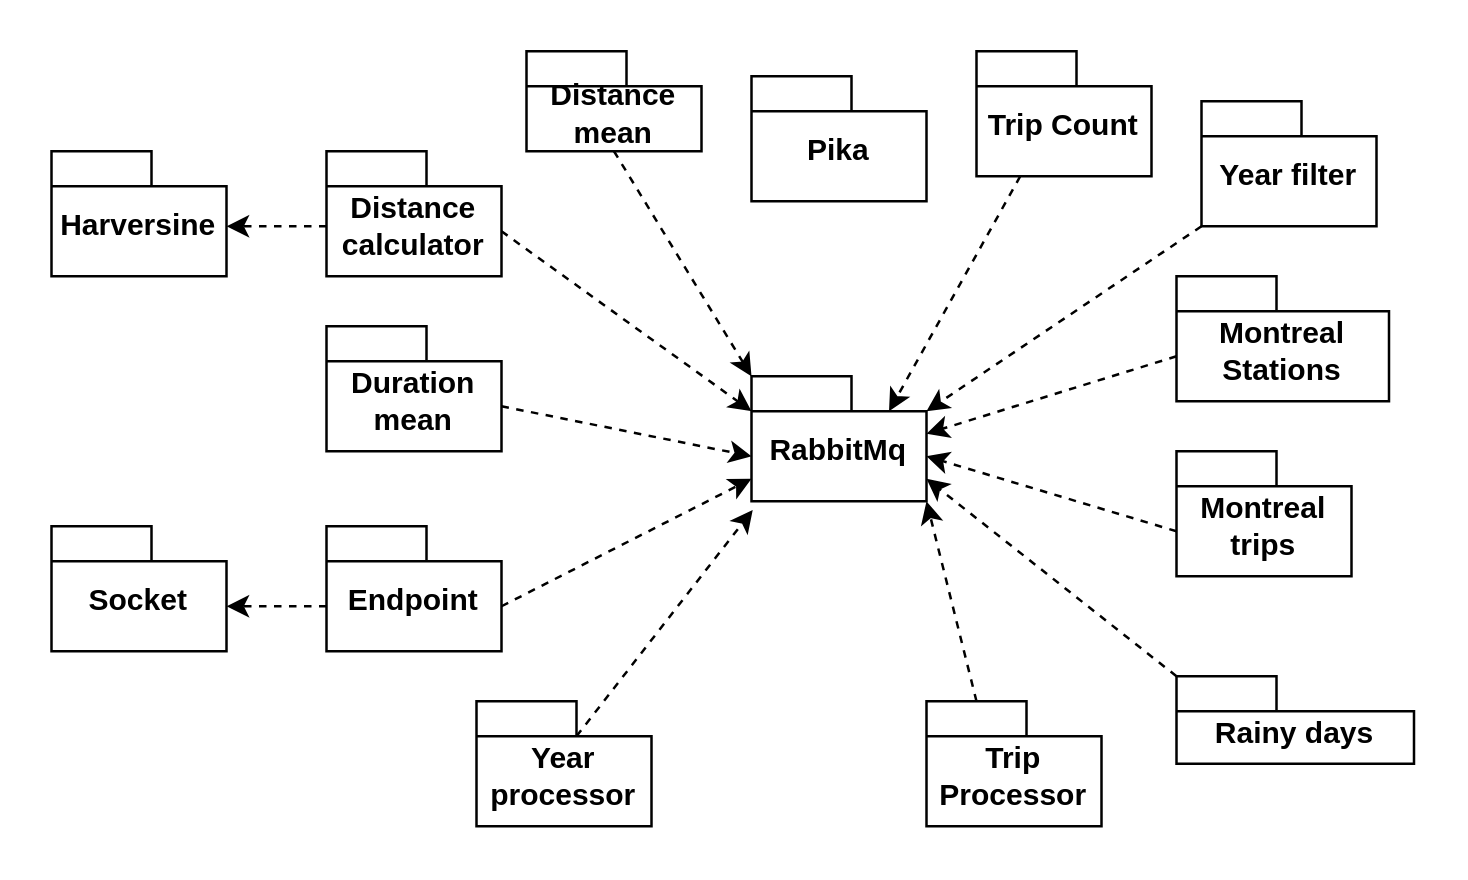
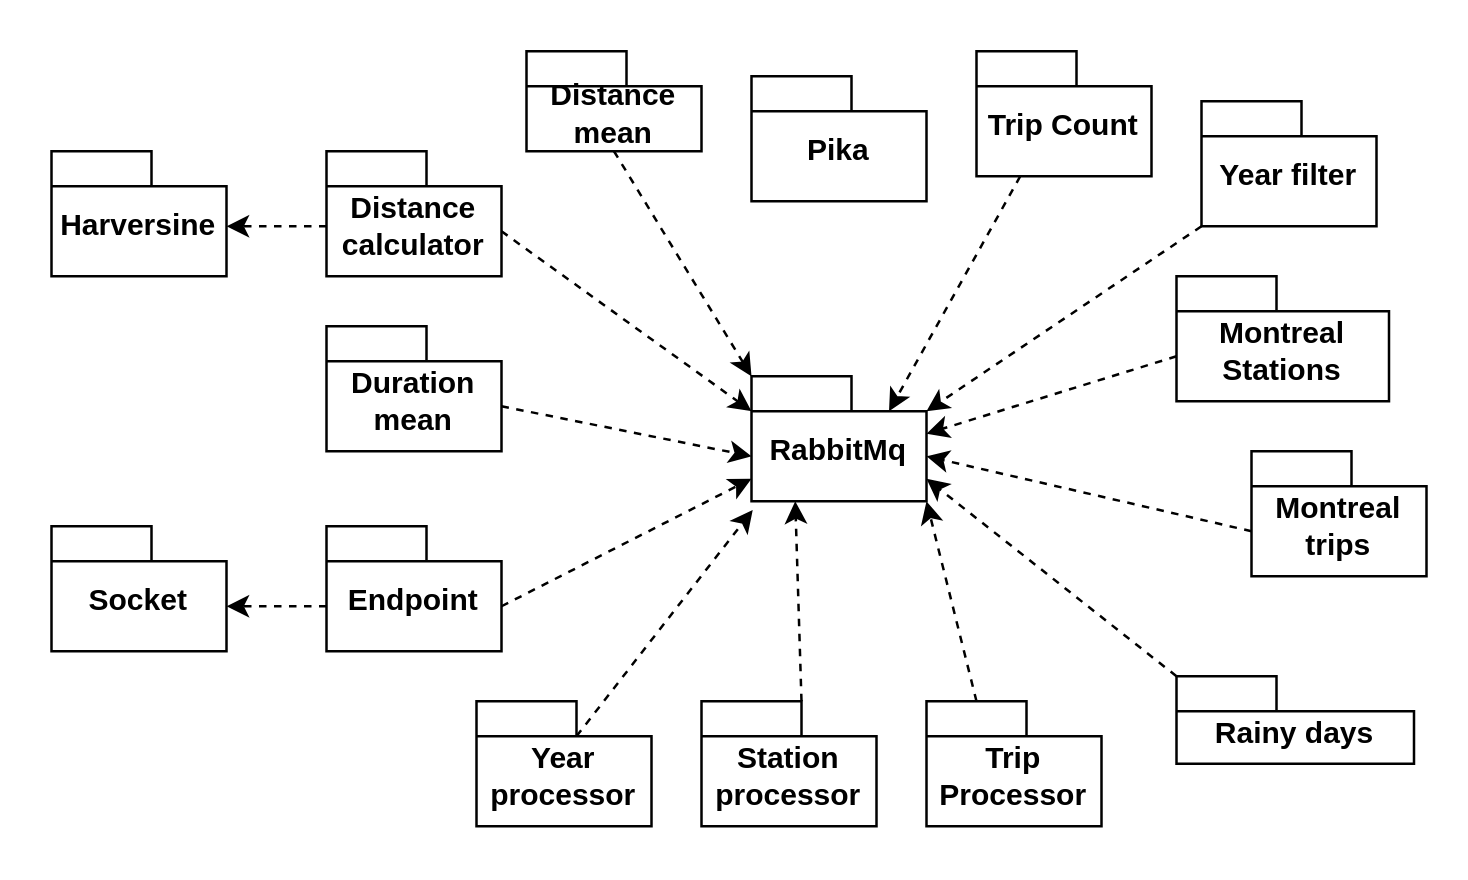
(1264, 514) -> (1339, 514)
none -> (798, 609)
none -> (789, 764)
